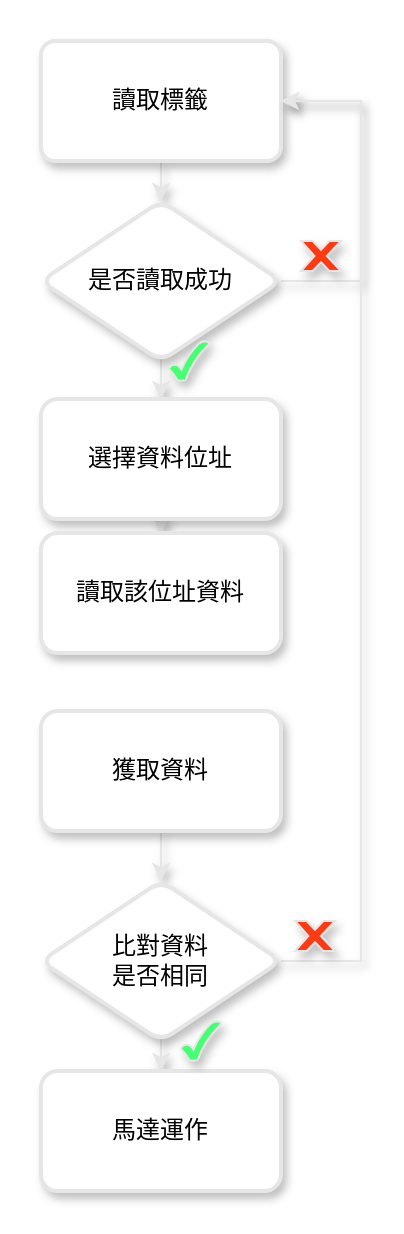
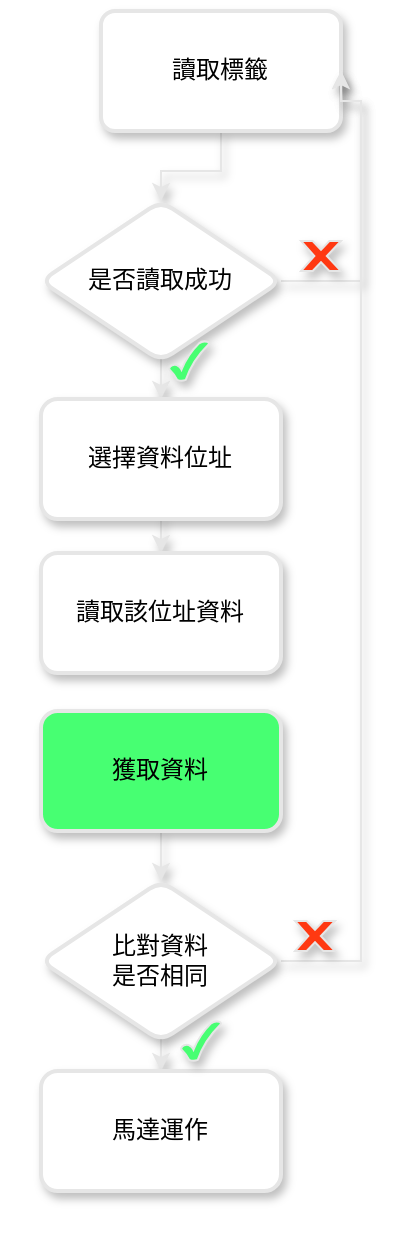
(161, 101) -> (221, 71)
(161, 593) -> (161, 613)
(161, 771) -> (161, 771)
